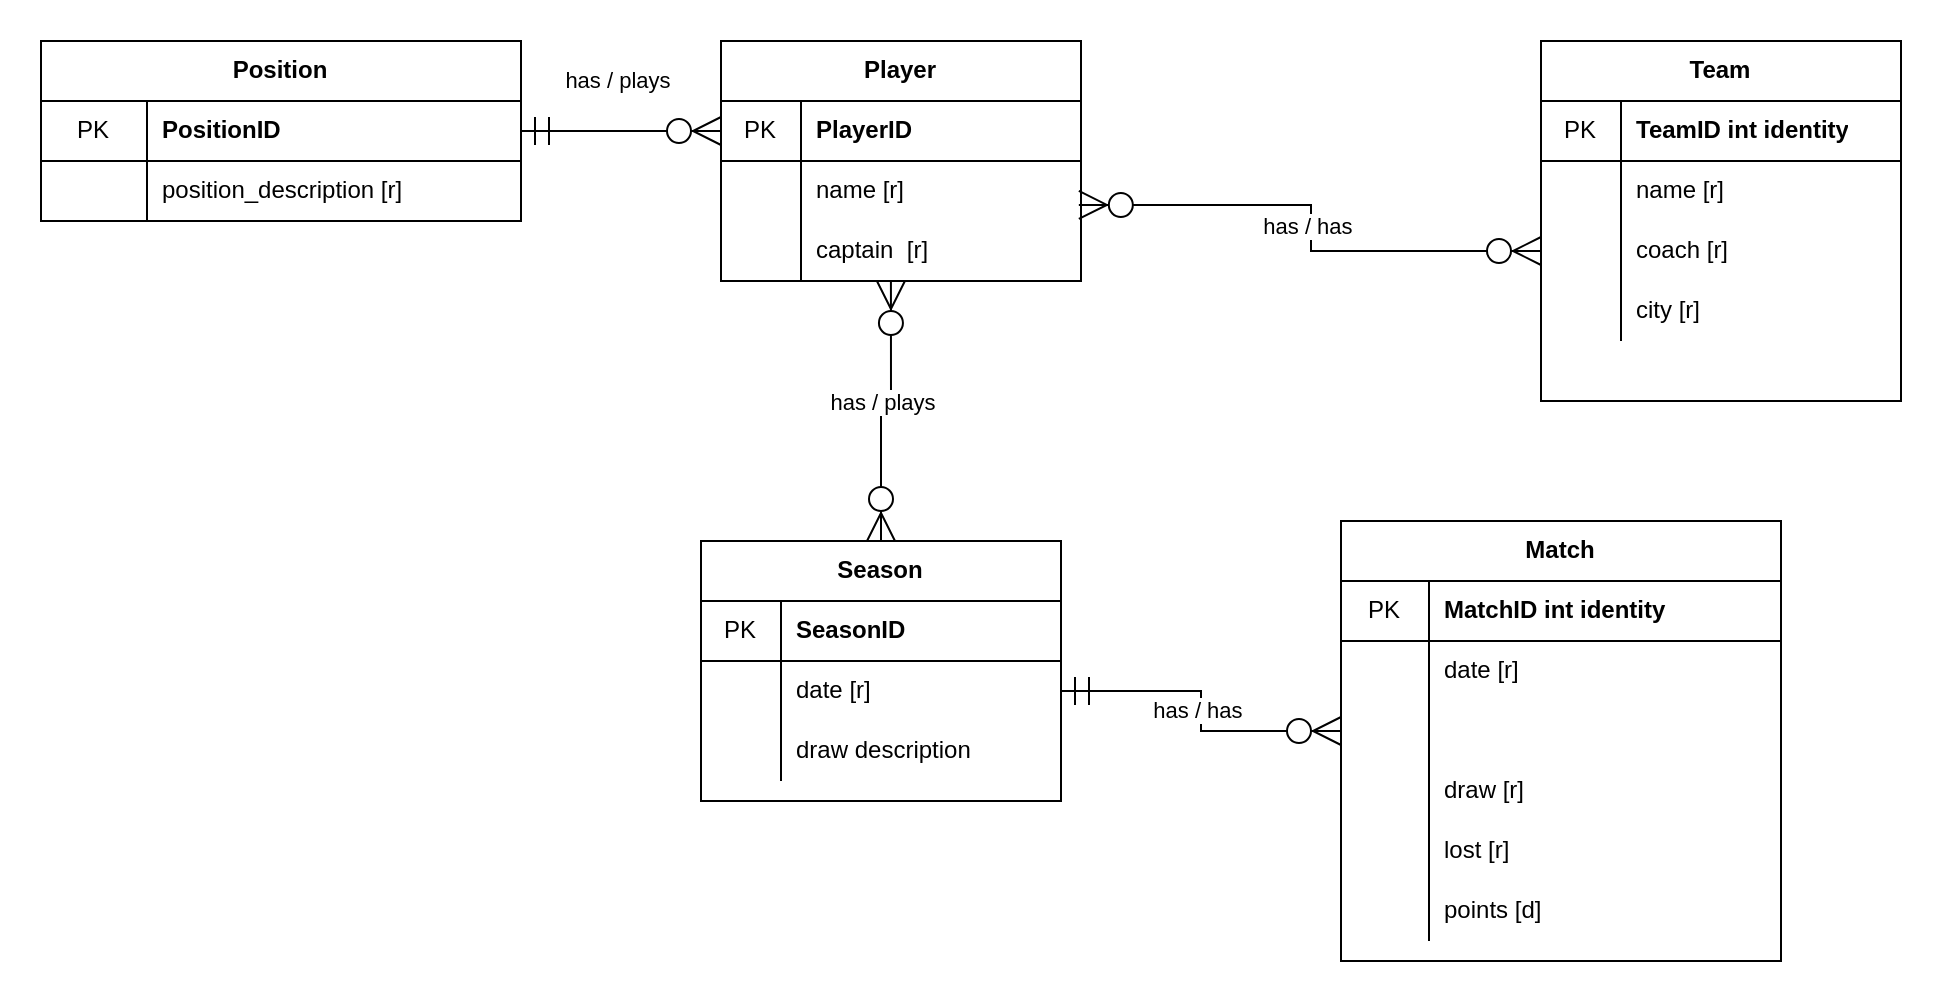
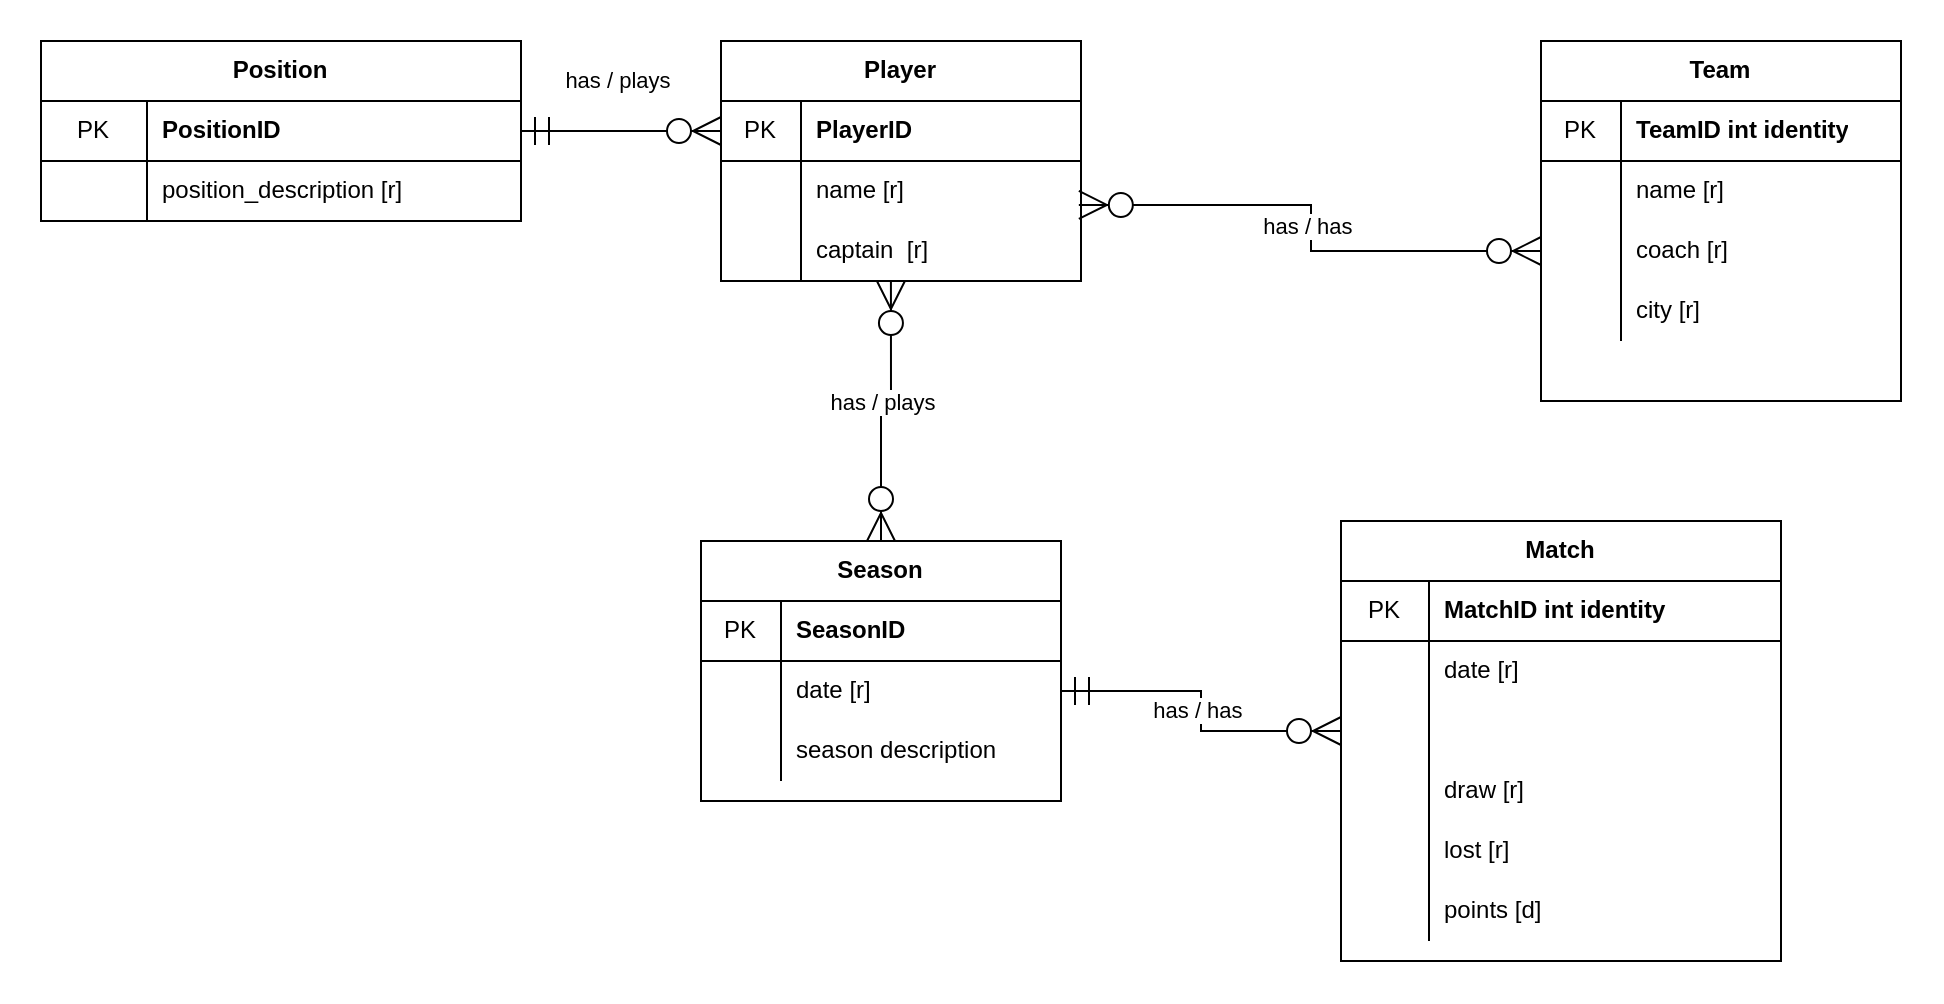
(895, 751) -> (909, 751)
